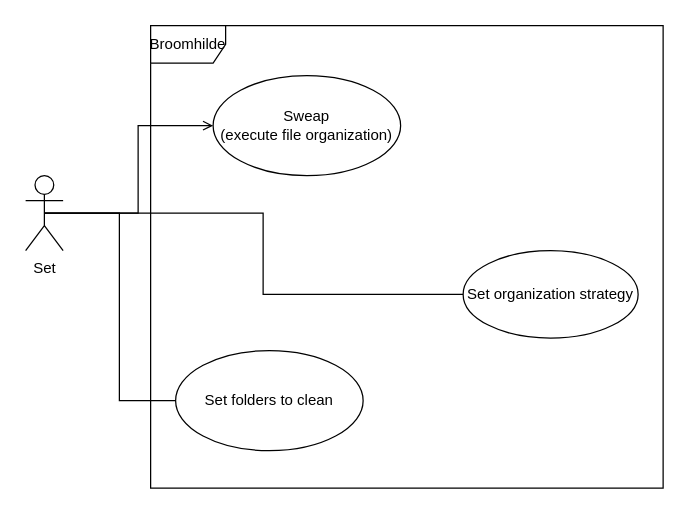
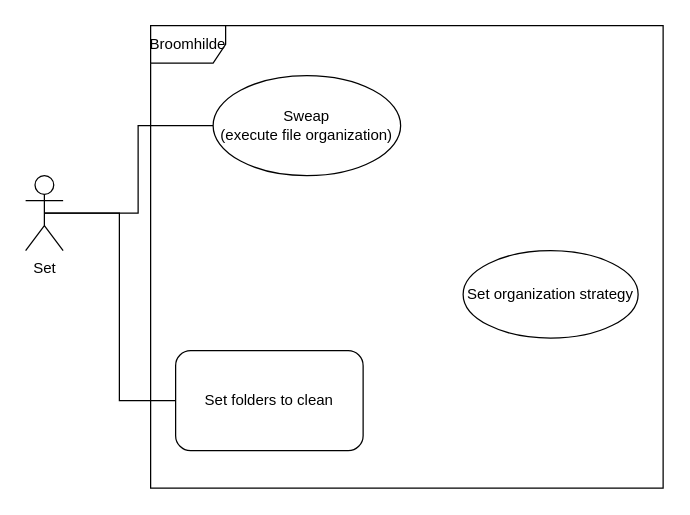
(206, 126) -> (207, 126)
(263, 292) -> none
(269, 401) -> (269, 401)
